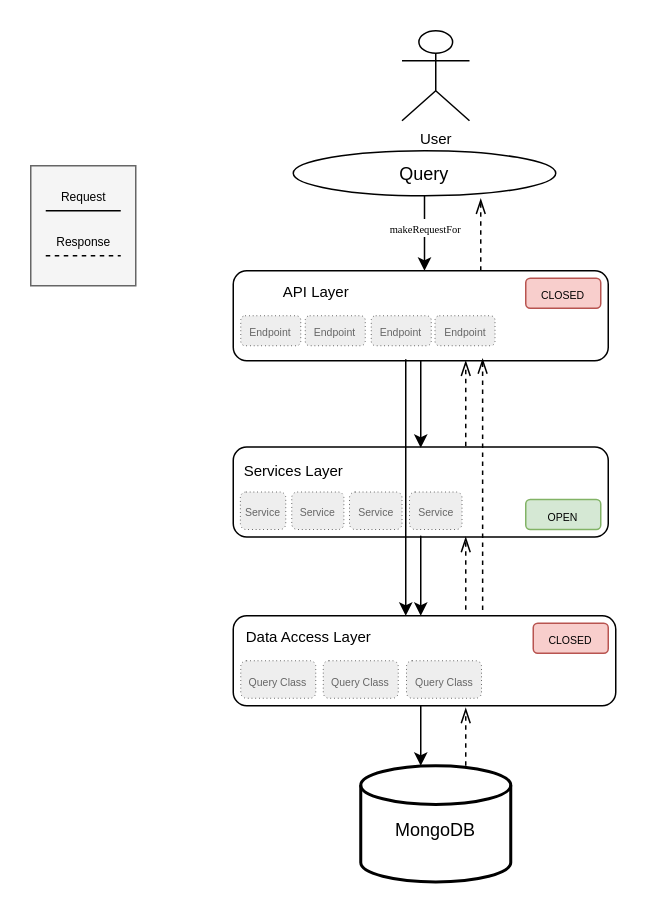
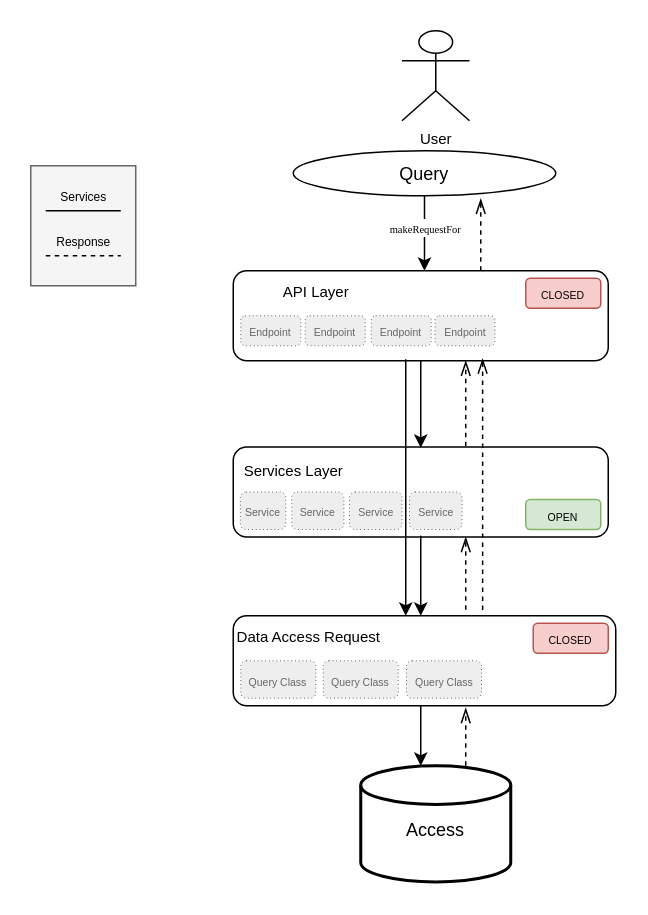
(84, 196) -> (84, 196)
(309, 631) -> (309, 631)
(436, 824) -> (436, 824)
